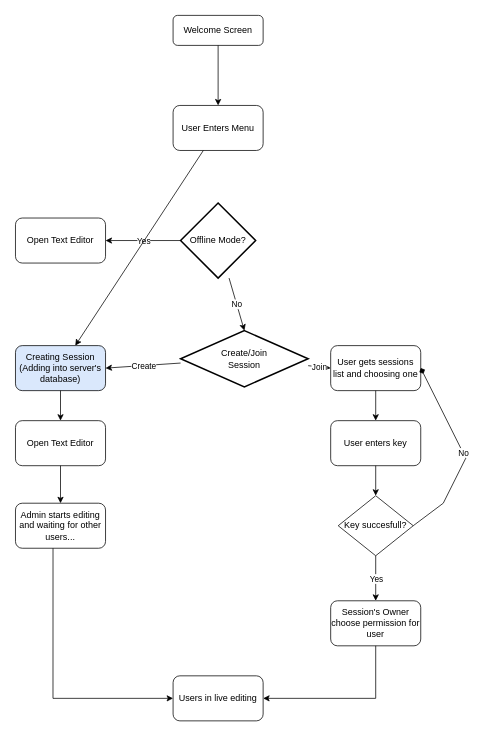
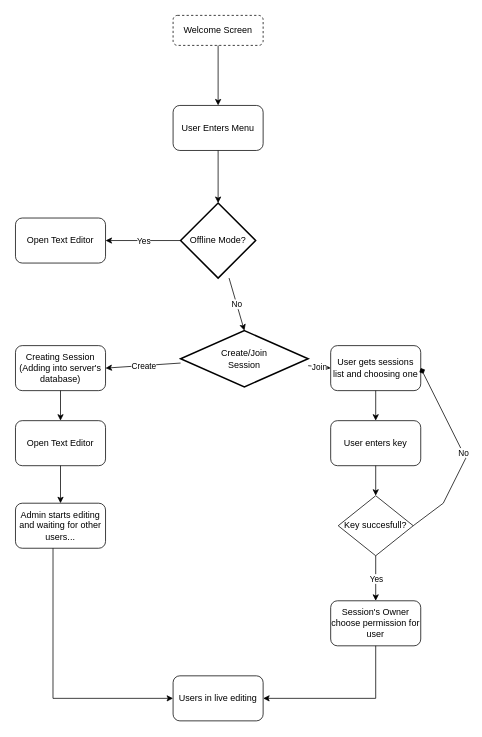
(218, 30) -> (218, 30)
(140, 246) -> (218, 196)
(60, 368) -> (60, 368)
